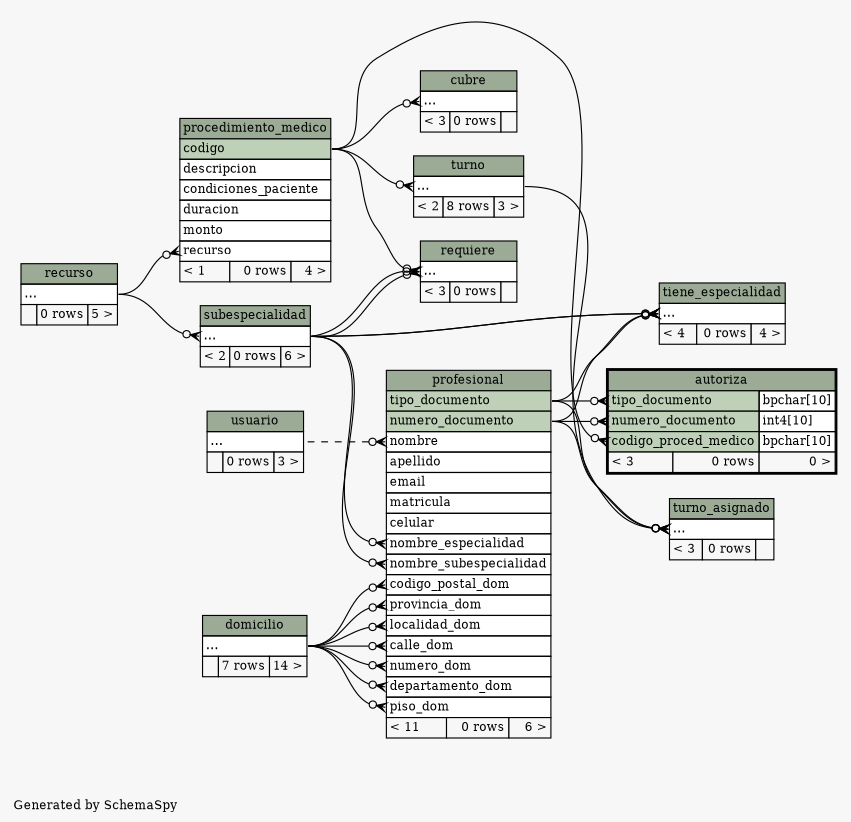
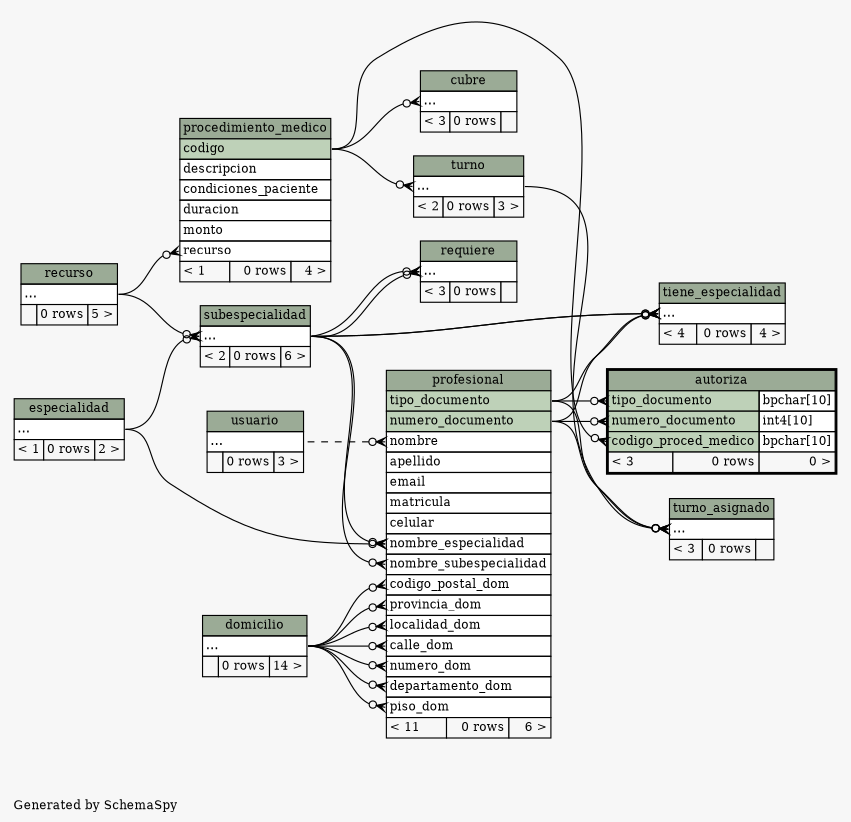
(366, 205) -> none
(469, 206) -> (469, 206)
none -> (69, 429)
(244, 666) -> (244, 666)
